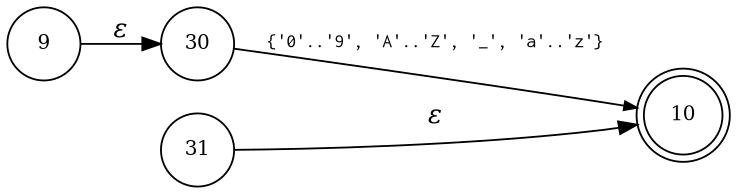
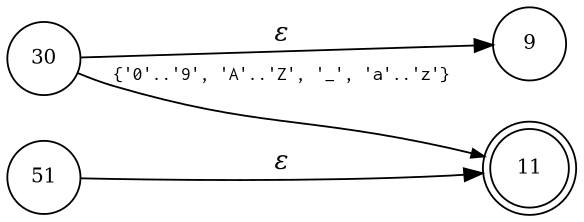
(111, 44) -> (278, 51)
(683, 115) -> (530, 168)
(198, 150) -> (44, 177)
